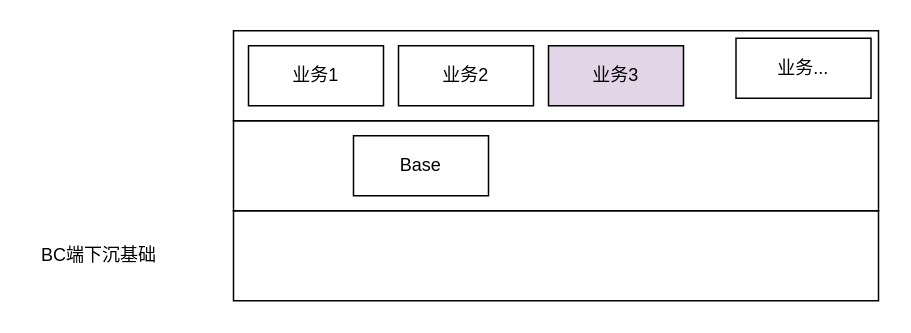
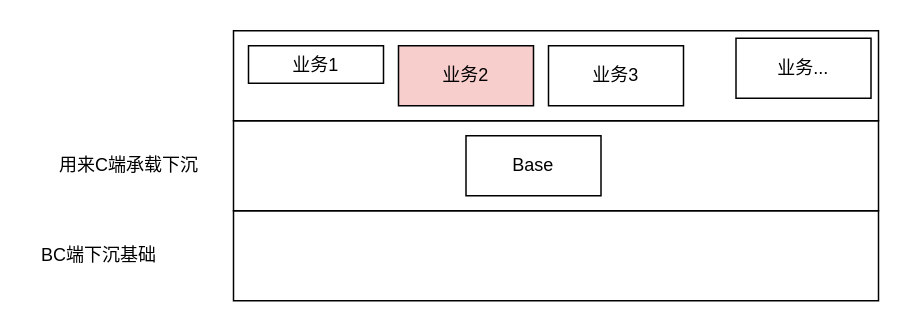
(316, 76) -> (316, 65)
(466, 76) -> (466, 76)
(616, 76) -> (616, 76)
none -> (128, 166)
(421, 166) -> (533, 166)
